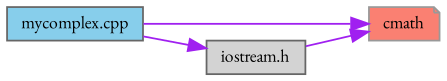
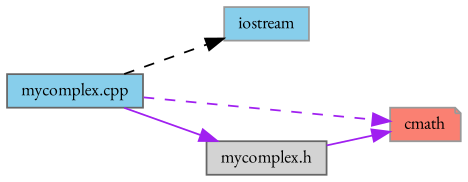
(247, 24) -> (258, 108)
none -> (267, 24)
(256, 57) -> (267, 158)
